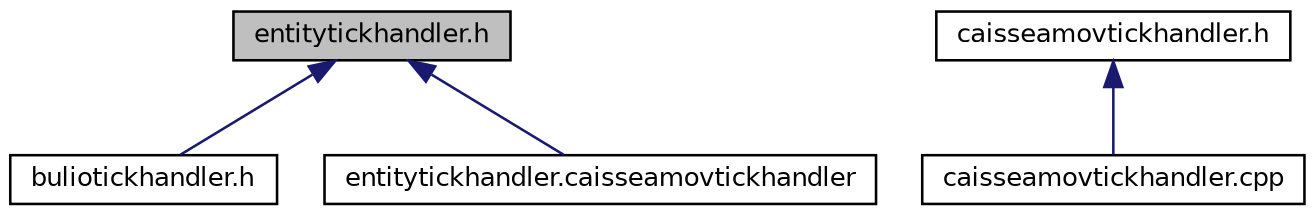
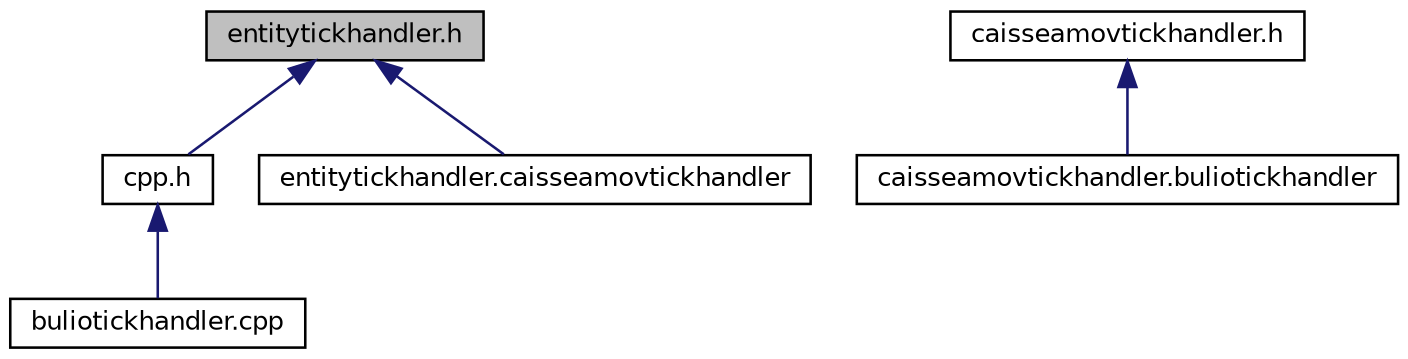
(144, 180) -> (158, 180)
(1113, 180) -> (1127, 180)
none -> (158, 323)
